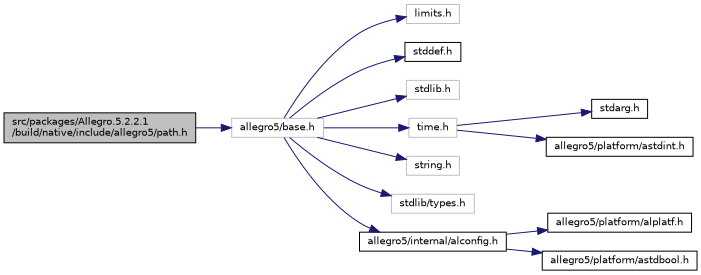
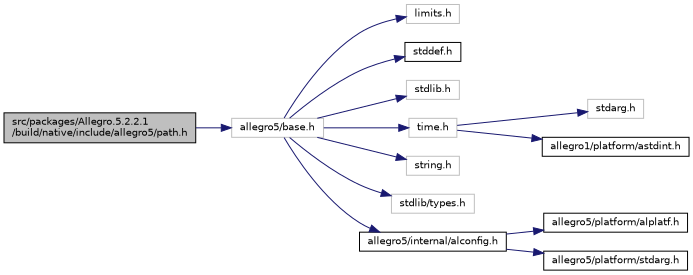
(620, 109) -> (616, 109)
(620, 147) -> (616, 147)
(620, 261) -> (616, 261)
